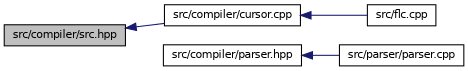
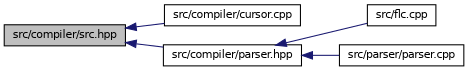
(339, 15) -> (327, 33)
none -> (150, 45)
